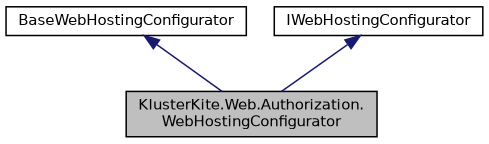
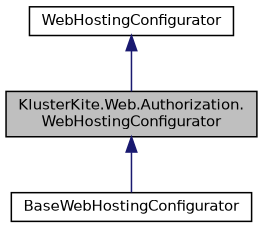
(379, 21) -> (131, 21)
(189, 68) -> (131, 172)
